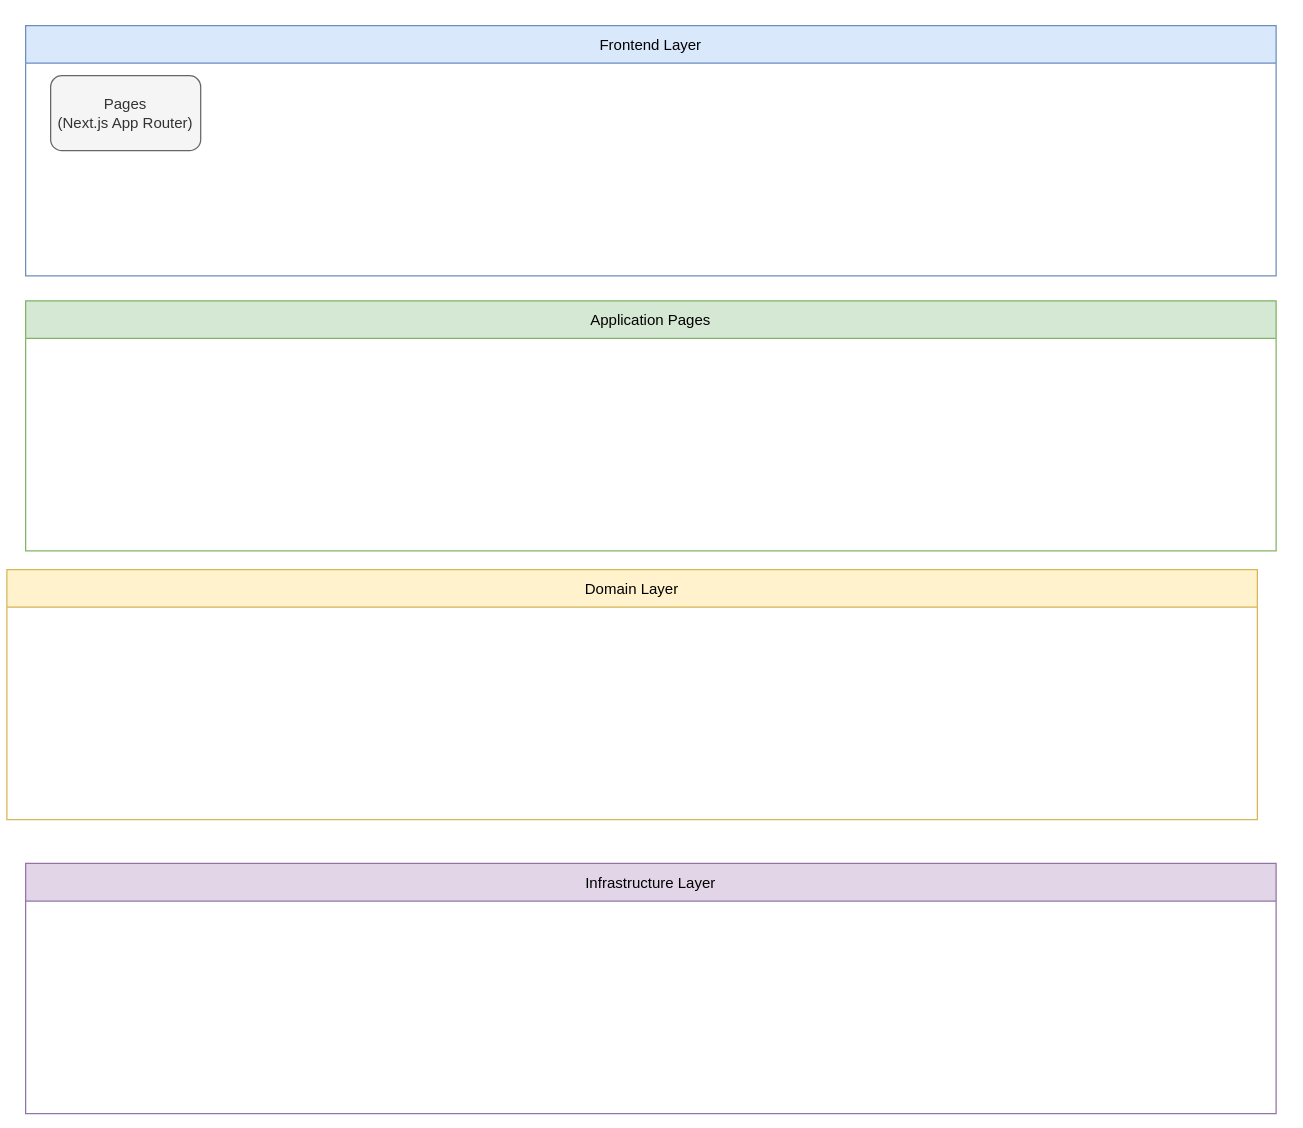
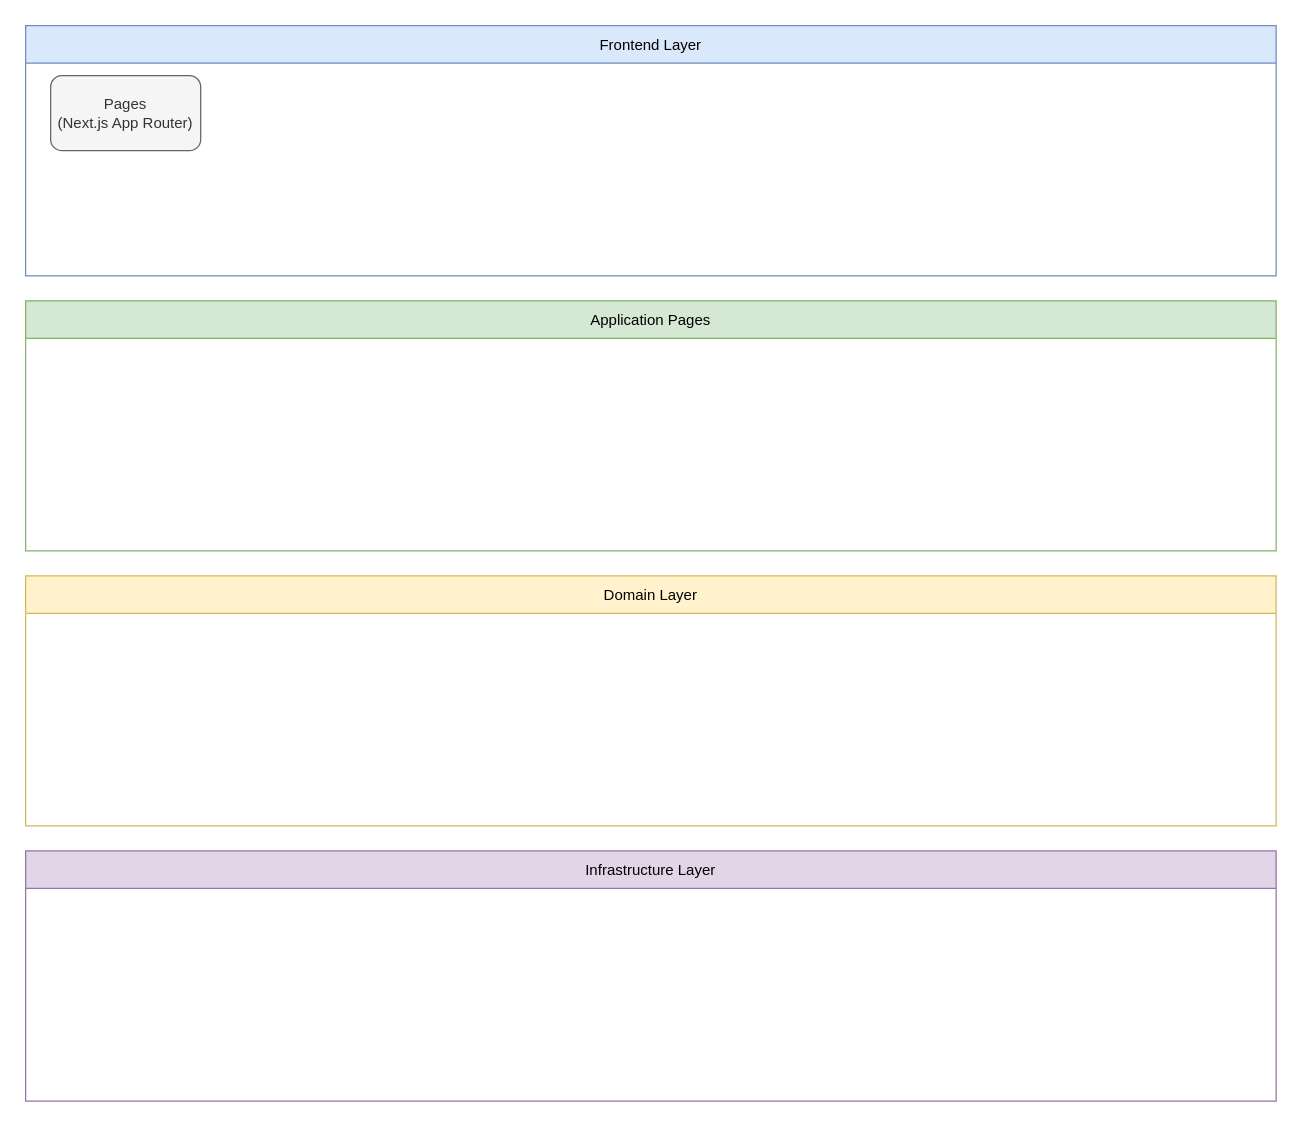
(632, 694) -> (651, 701)
(651, 988) -> (651, 976)
